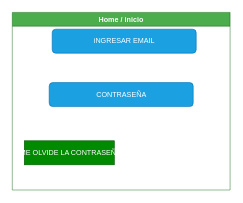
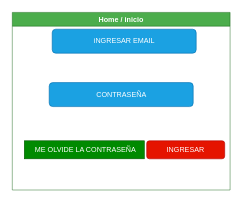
none -> (186, 150)
(69, 153) -> (84, 150)
